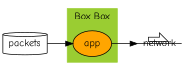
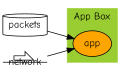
(92, 17) -> (92, 17)
(122, 44) -> (57, 53)
